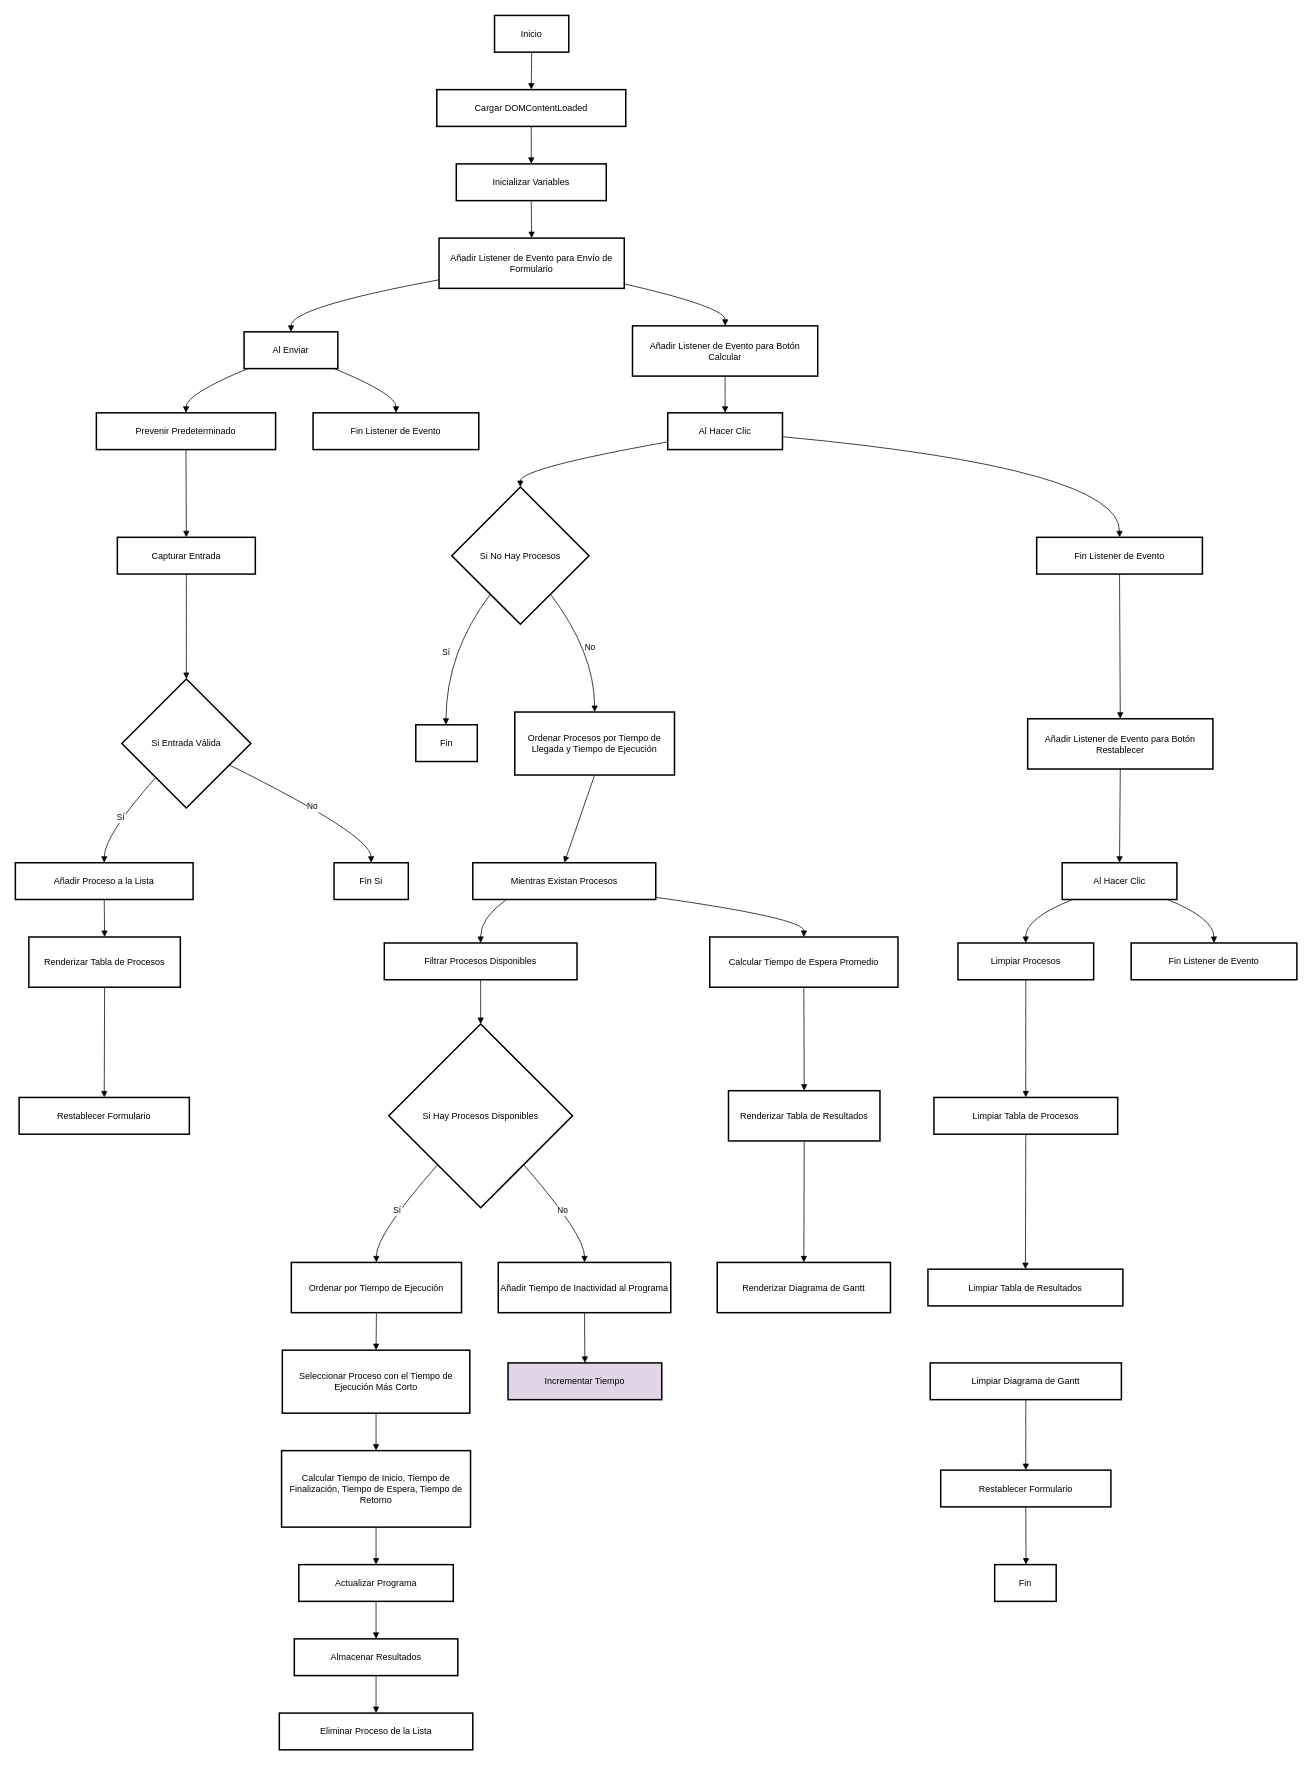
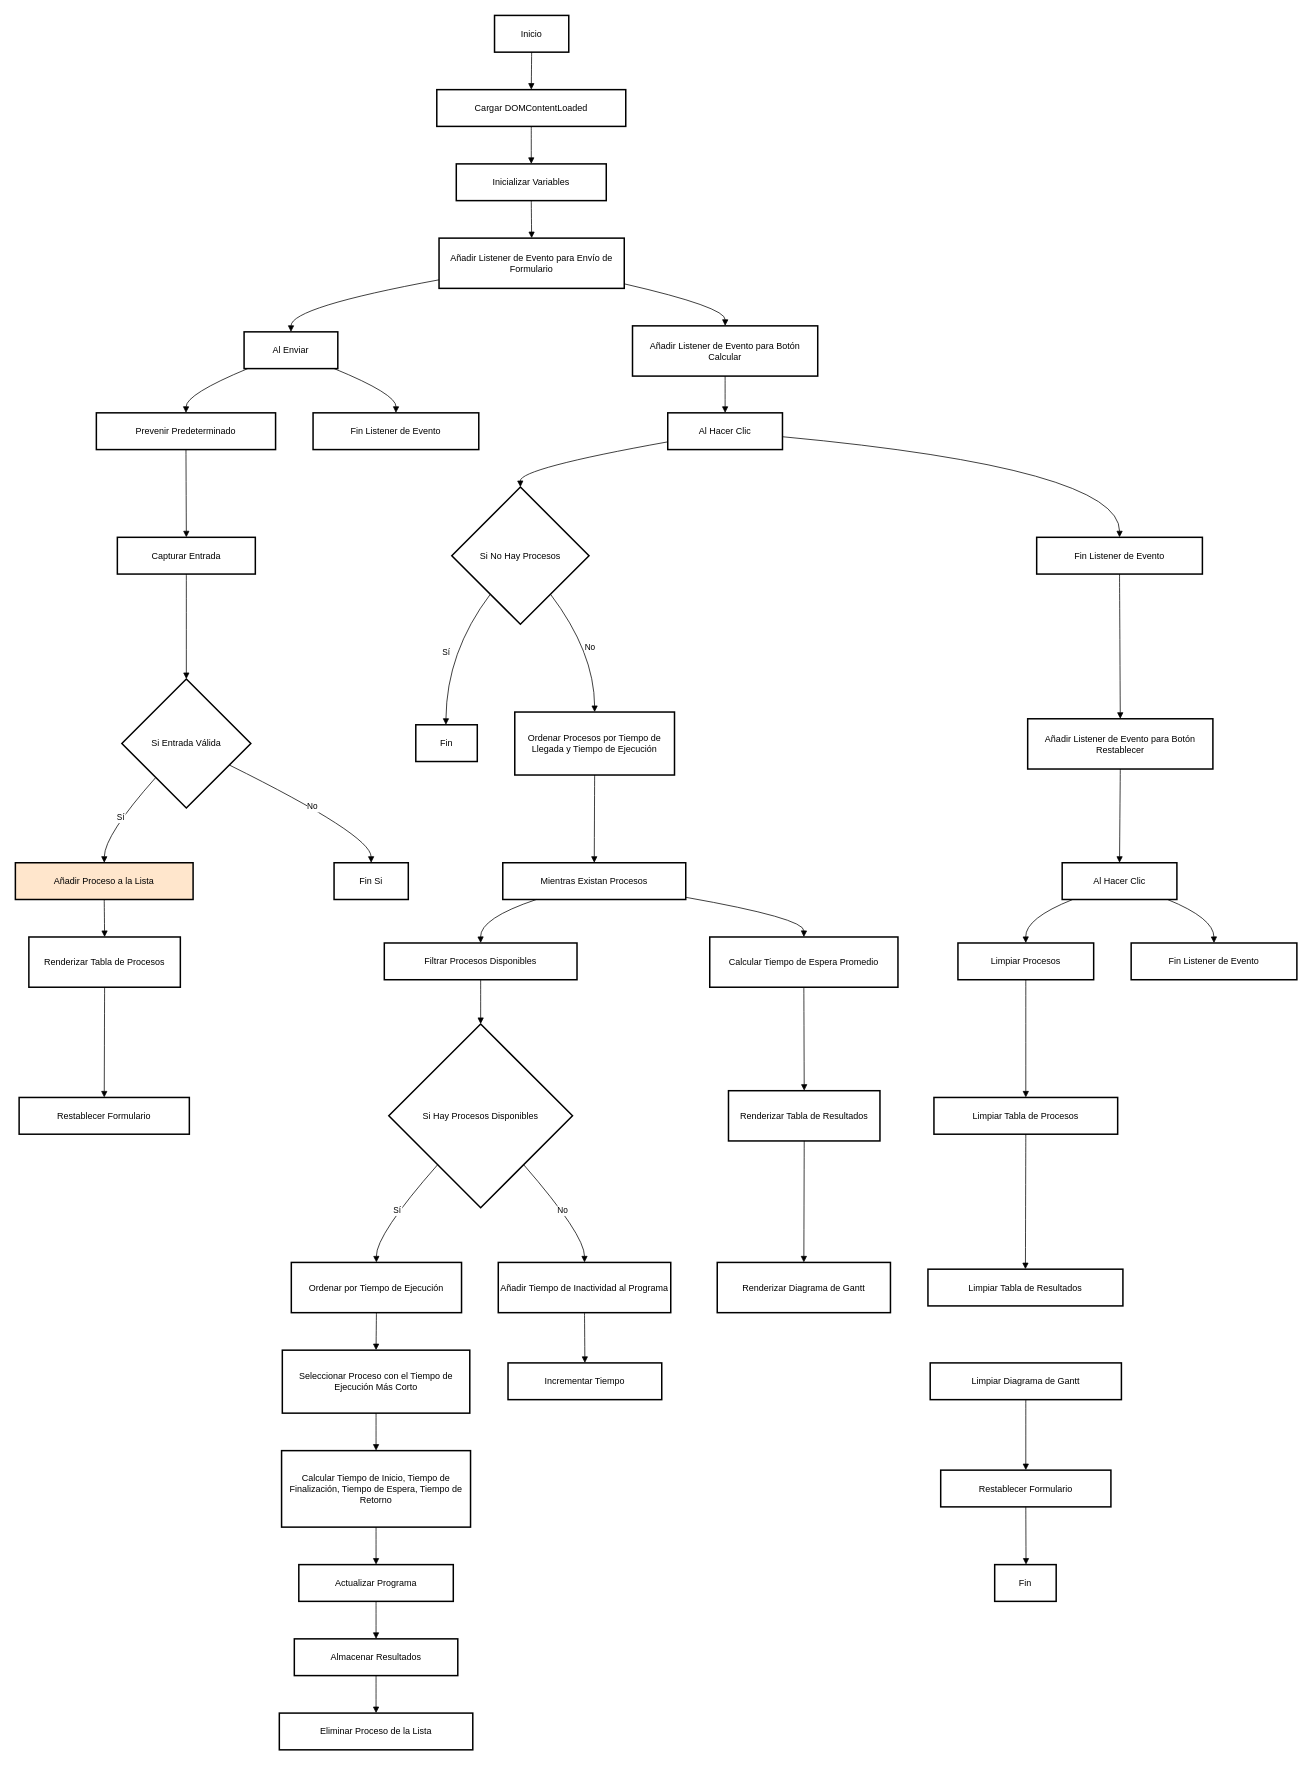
(104, 881) -> (104, 881)
(564, 881) -> (594, 881)
(585, 1382) -> (585, 1382)
